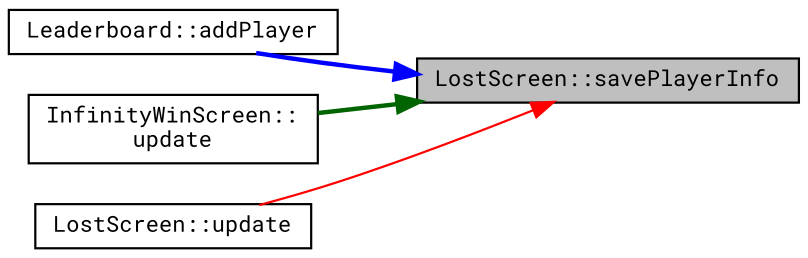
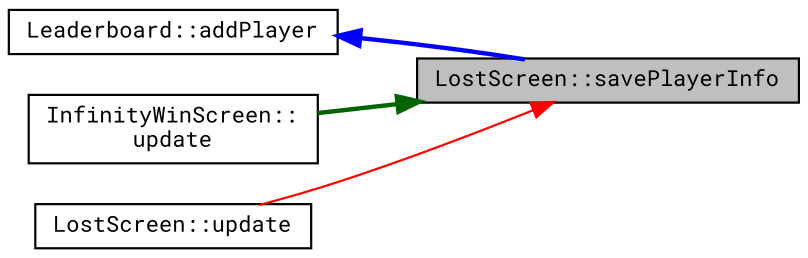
(325, 63) -> (443, 48)
